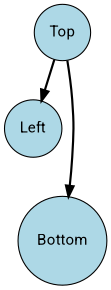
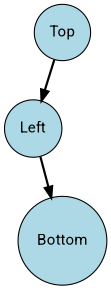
(73, 123) -> (44, 172)
